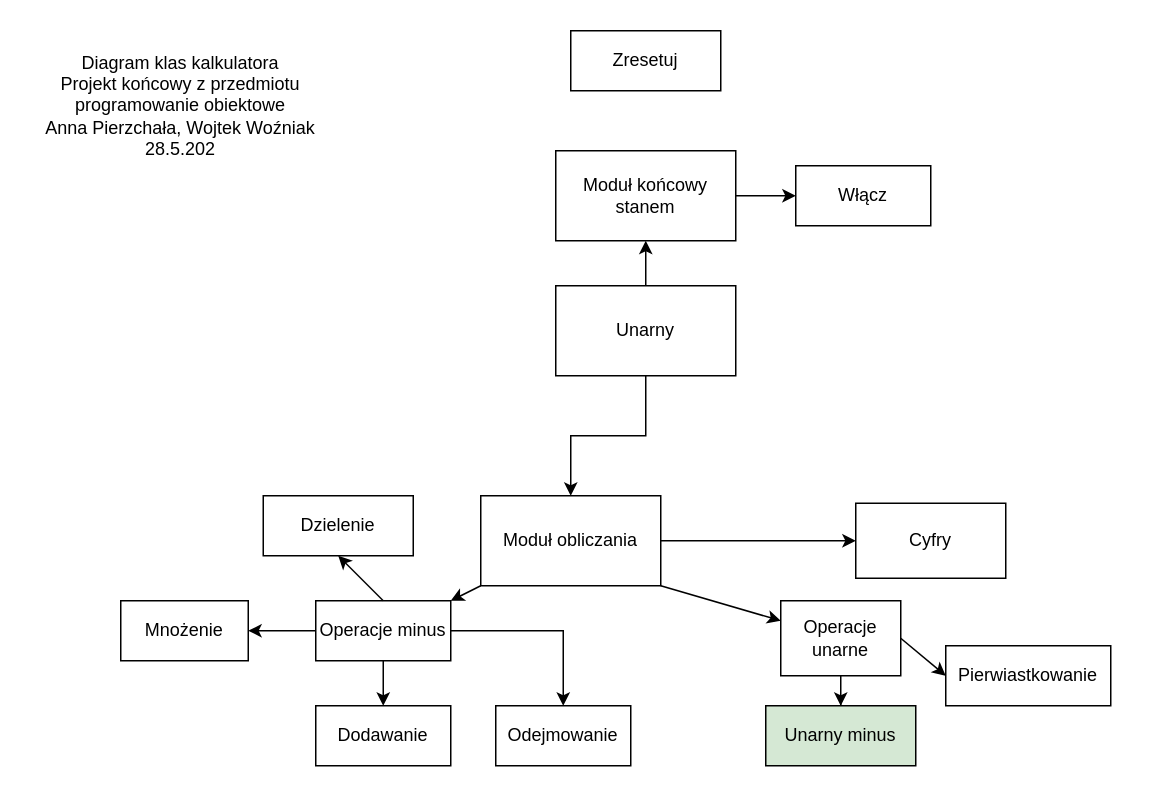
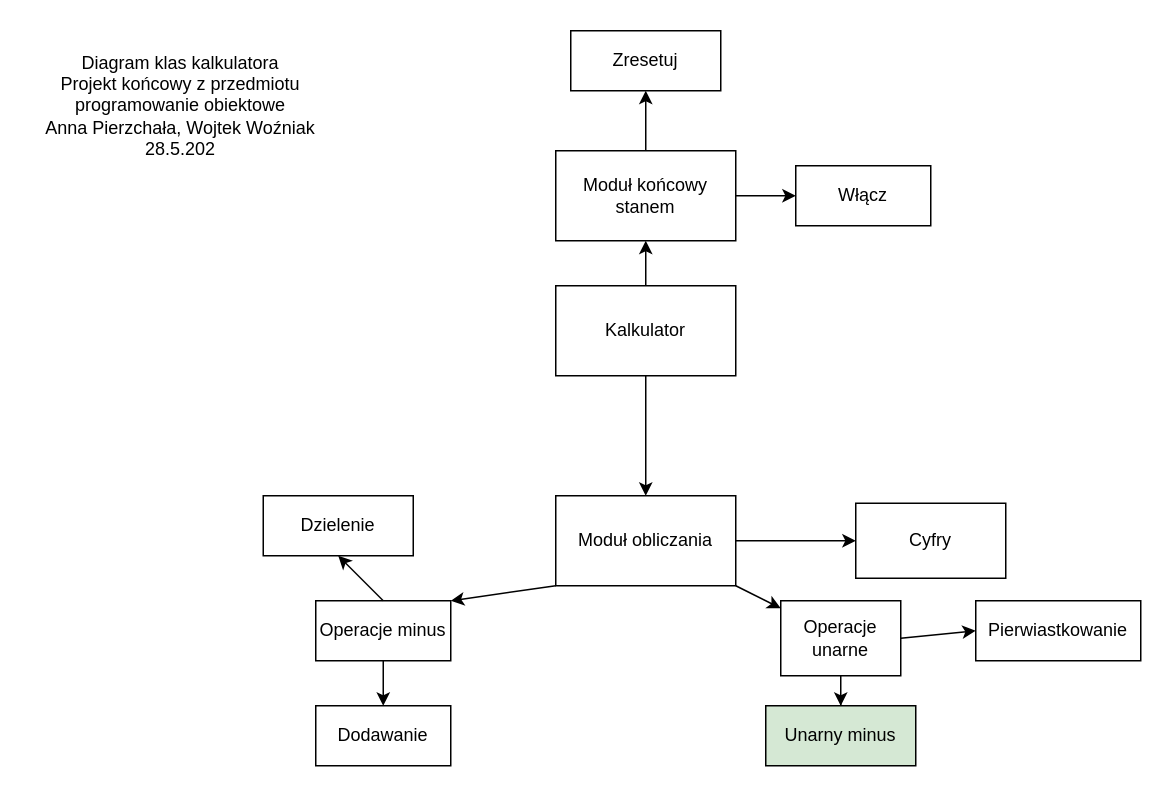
none -> (646, 126)
(646, 331) -> (646, 331)
(571, 541) -> (646, 541)
(185, 631) -> none
(287, 631) -> none
(539, 631) -> none
(1028, 676) -> (1058, 631)
(563, 736) -> none
